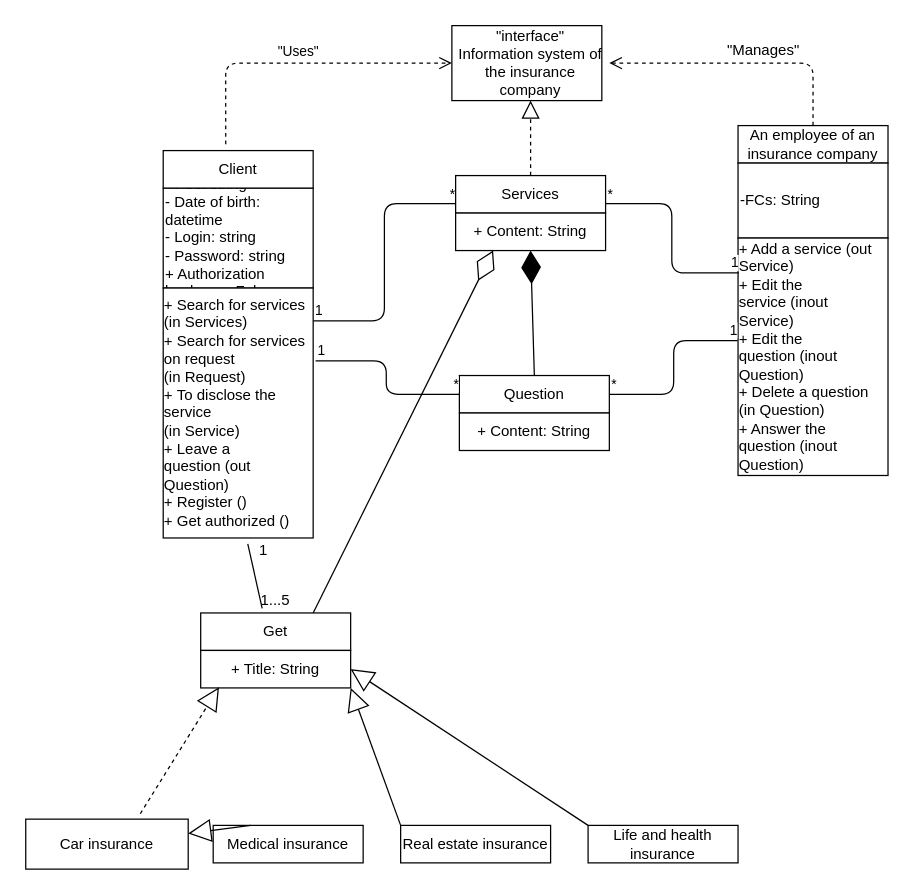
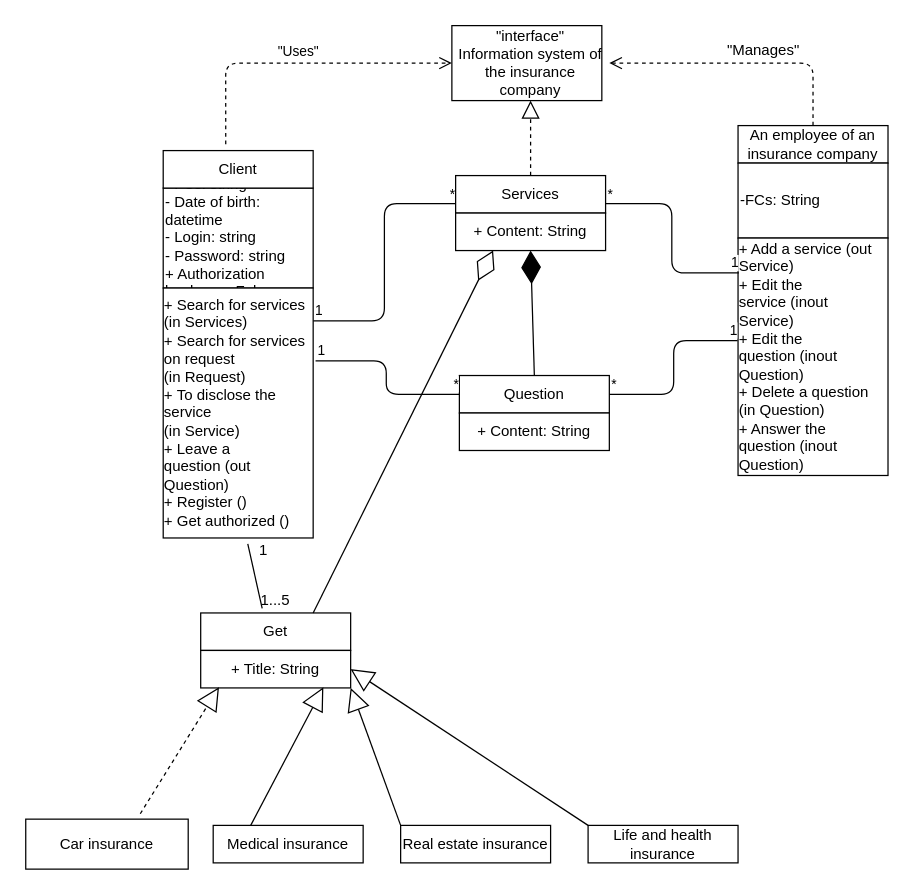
(231, 828) -> (281, 767)
